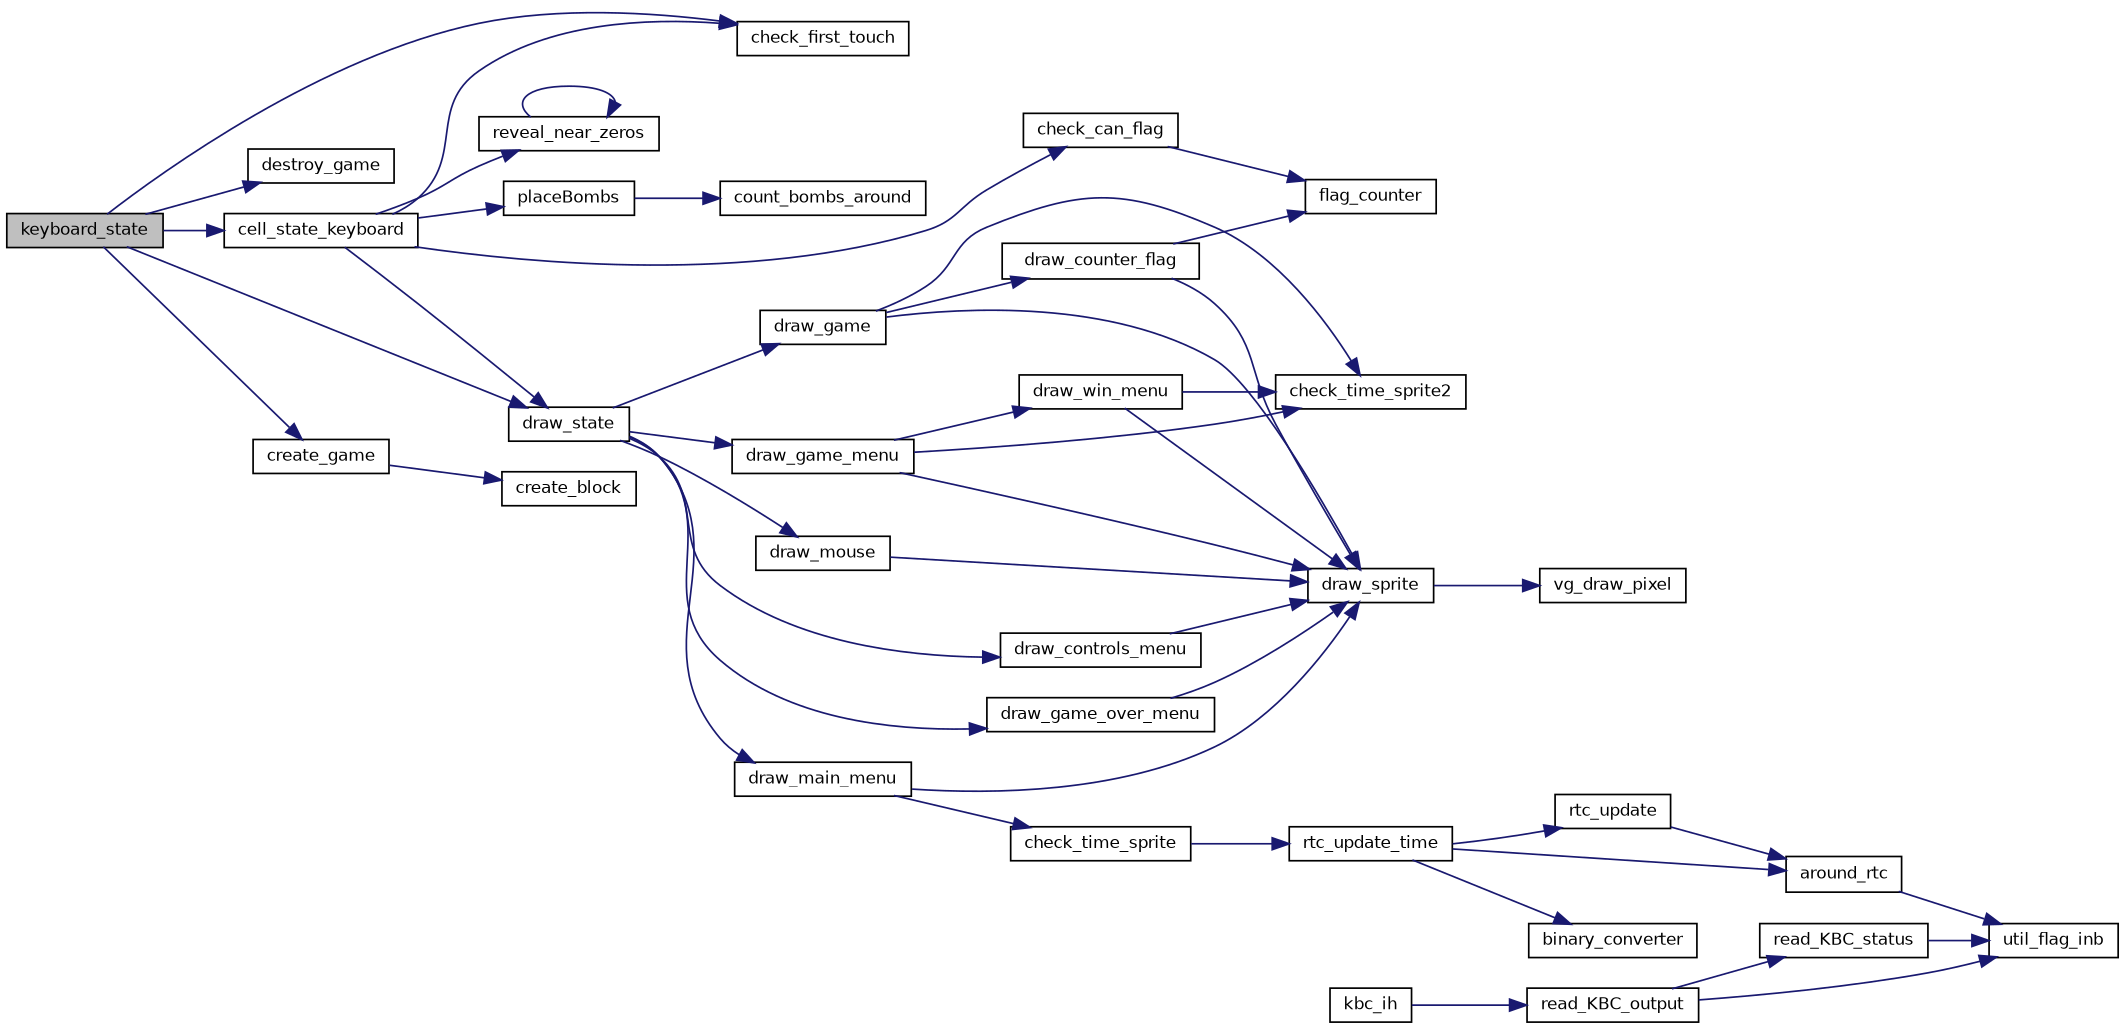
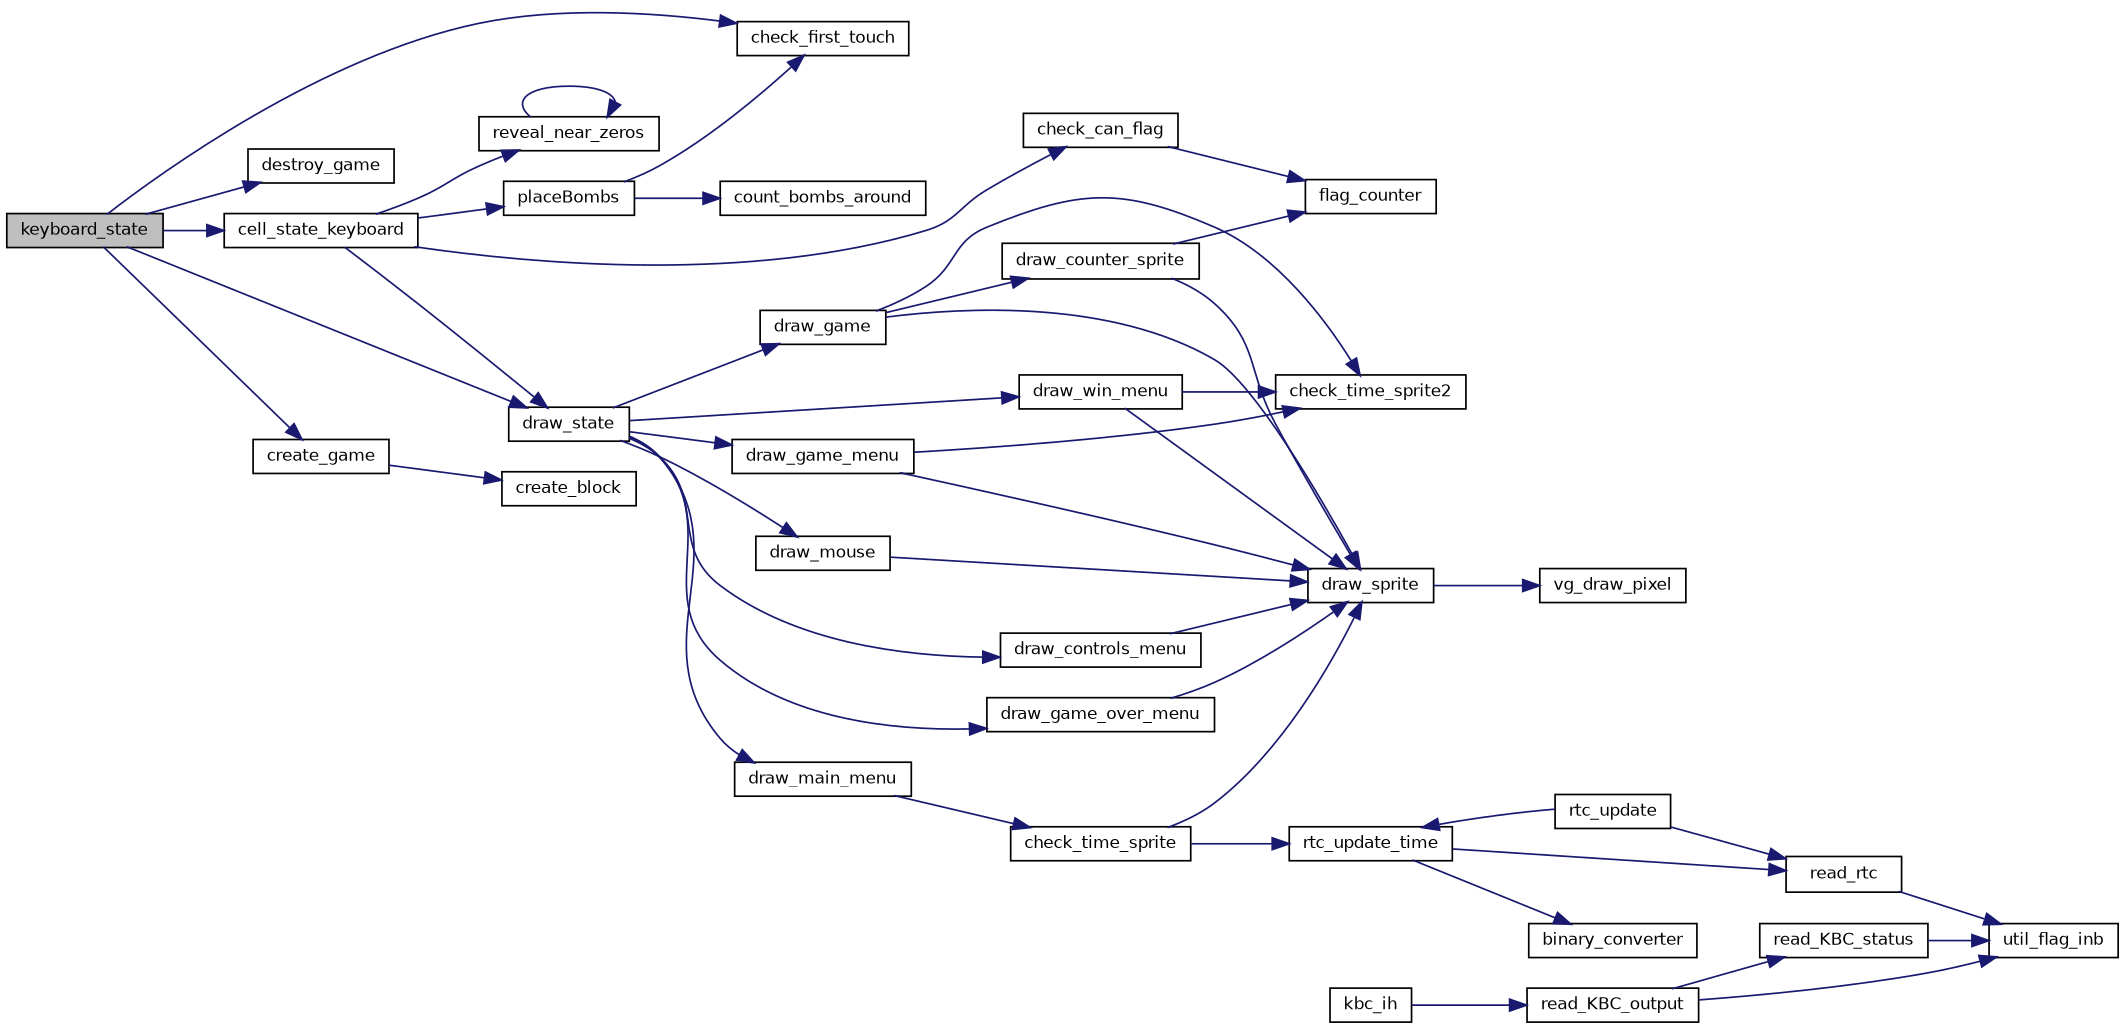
(511, 53) -> (712, 132)
(1101, 261) -> (1101, 261)
(954, 426) -> (816, 409)
(1159, 768) -> (1278, 739)
(1499, 838) -> (1497, 815)
(1844, 874) -> (1844, 874)
